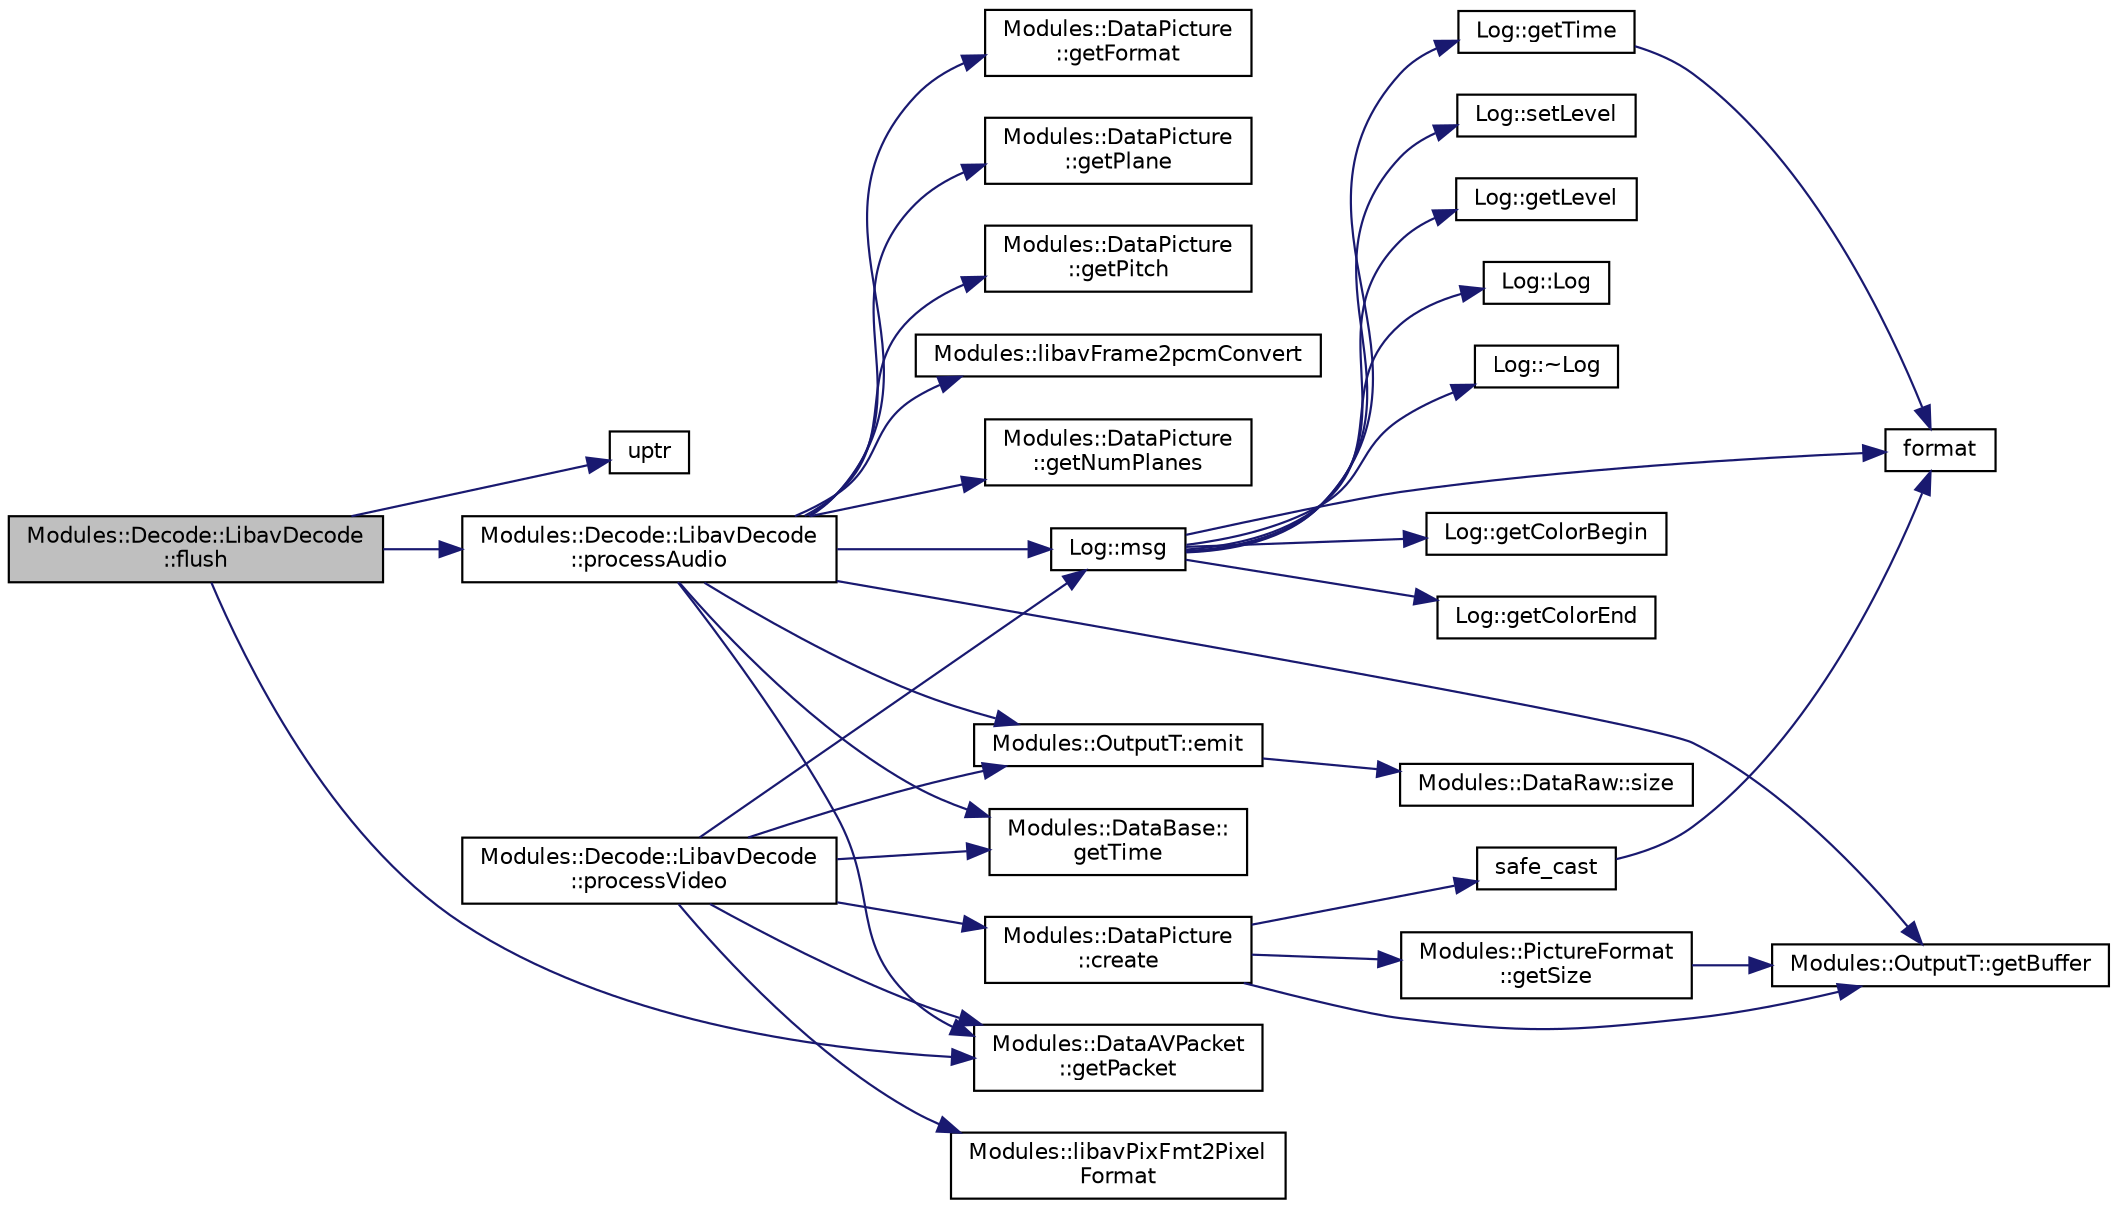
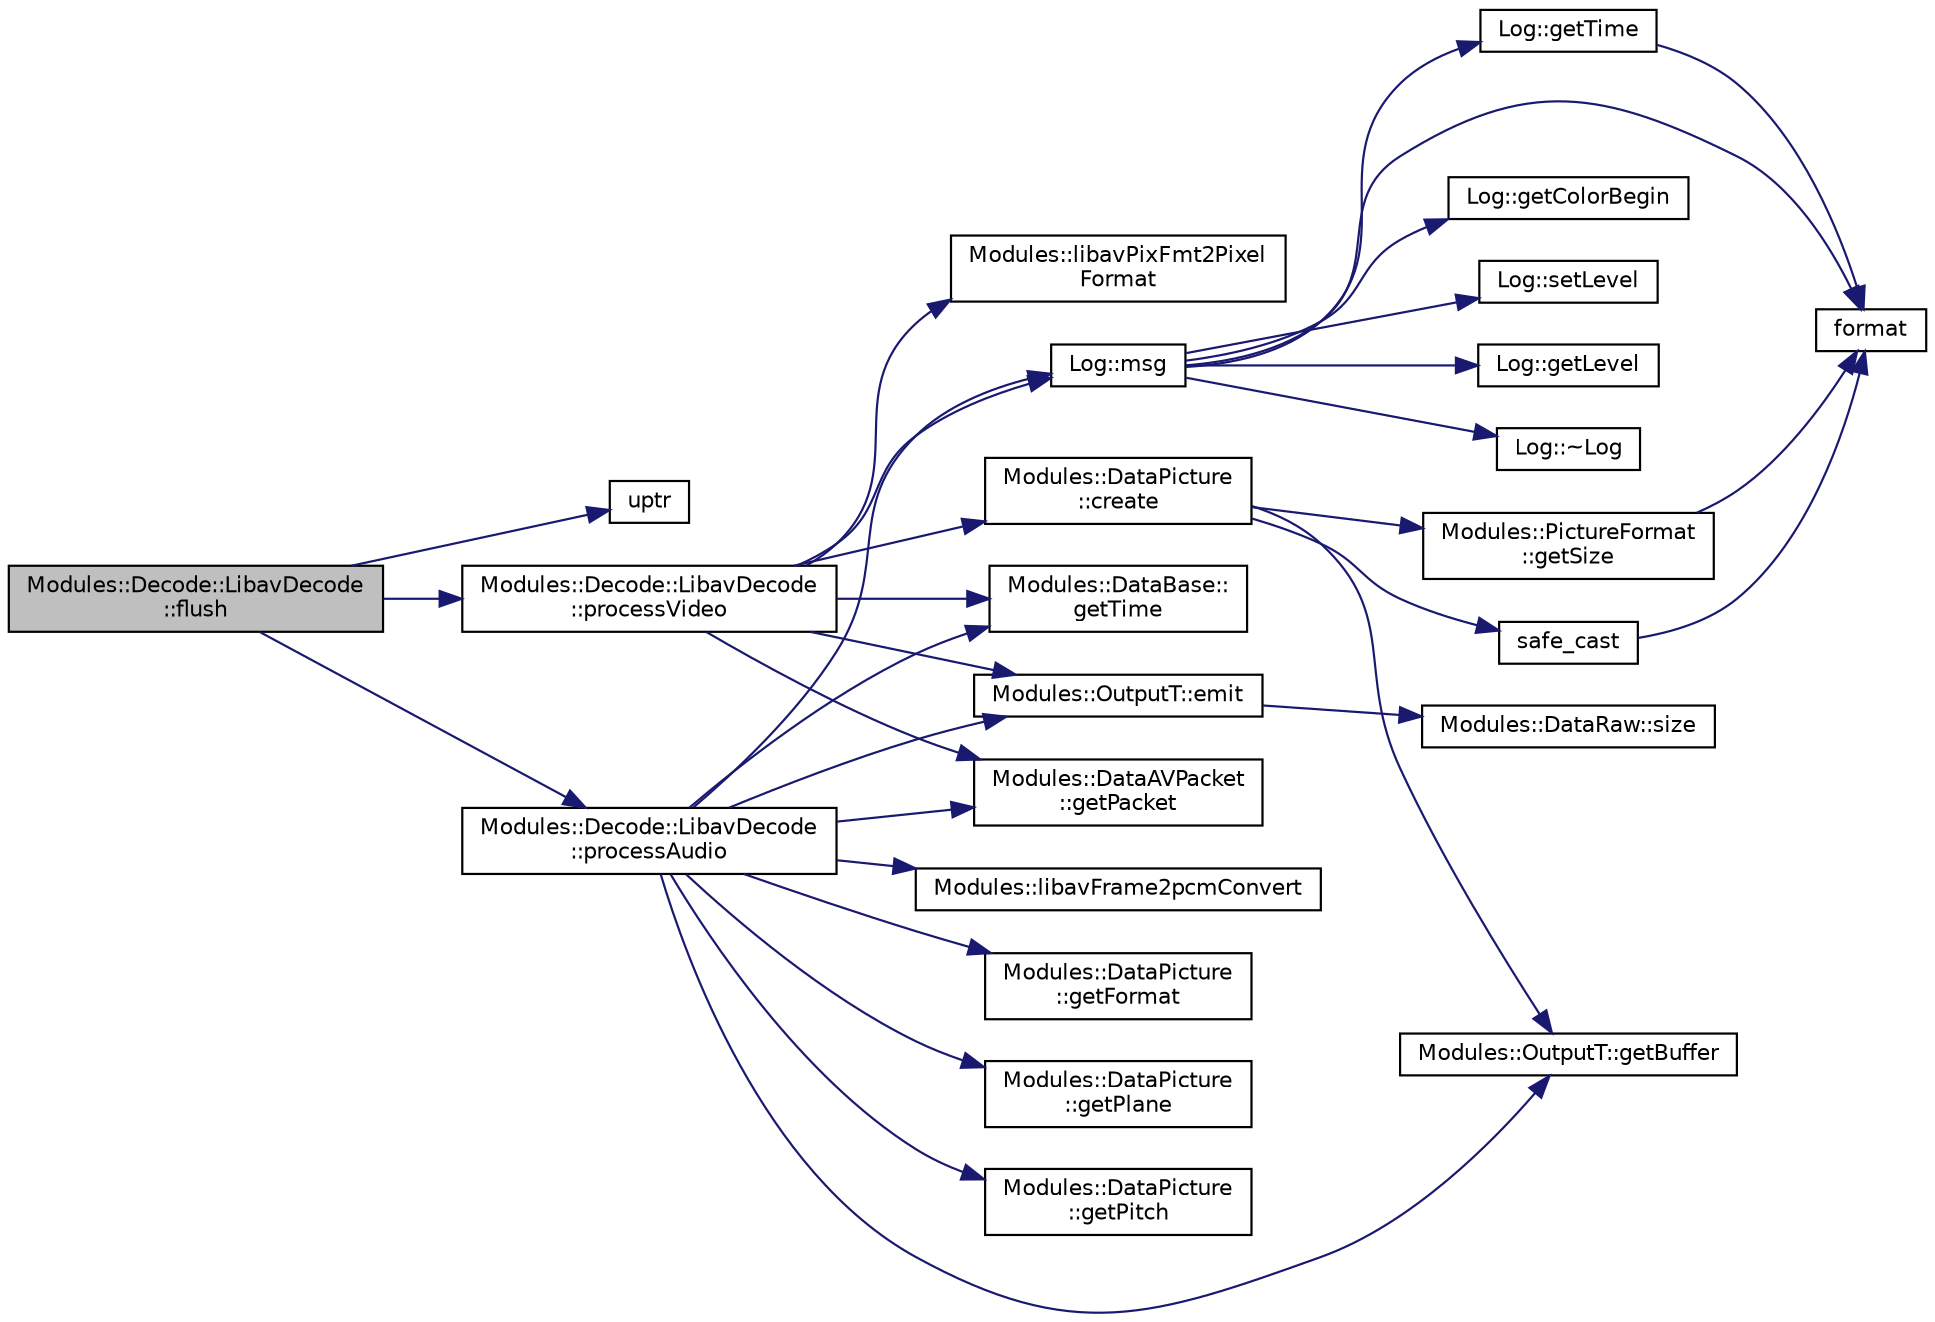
(1546, 283) -> none
(1118, 452) -> none
(1546, 617) -> none
(499, 944) -> (411, 599)
(1721, 965) -> (1781, 453)
